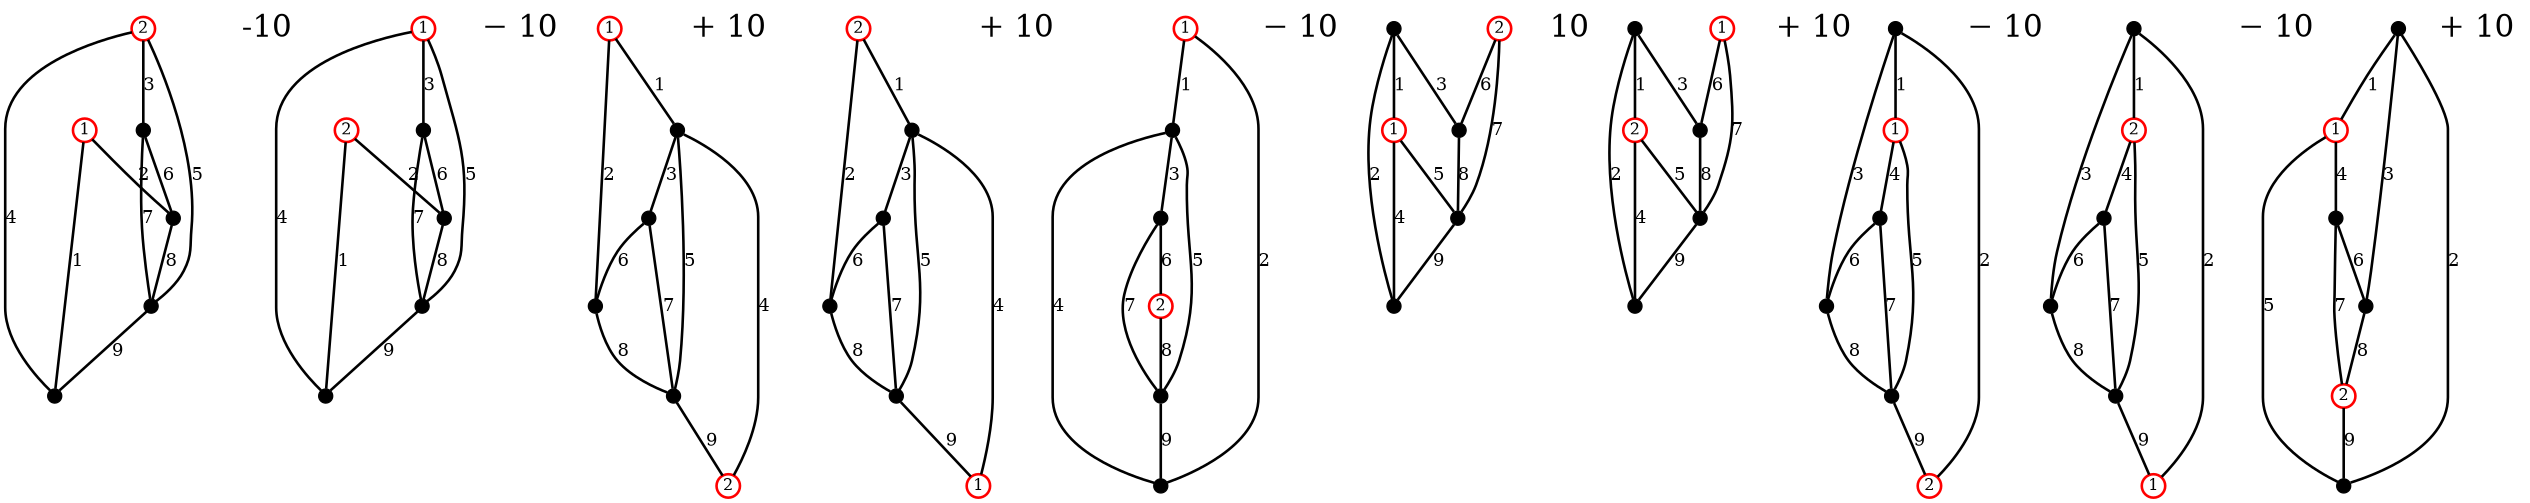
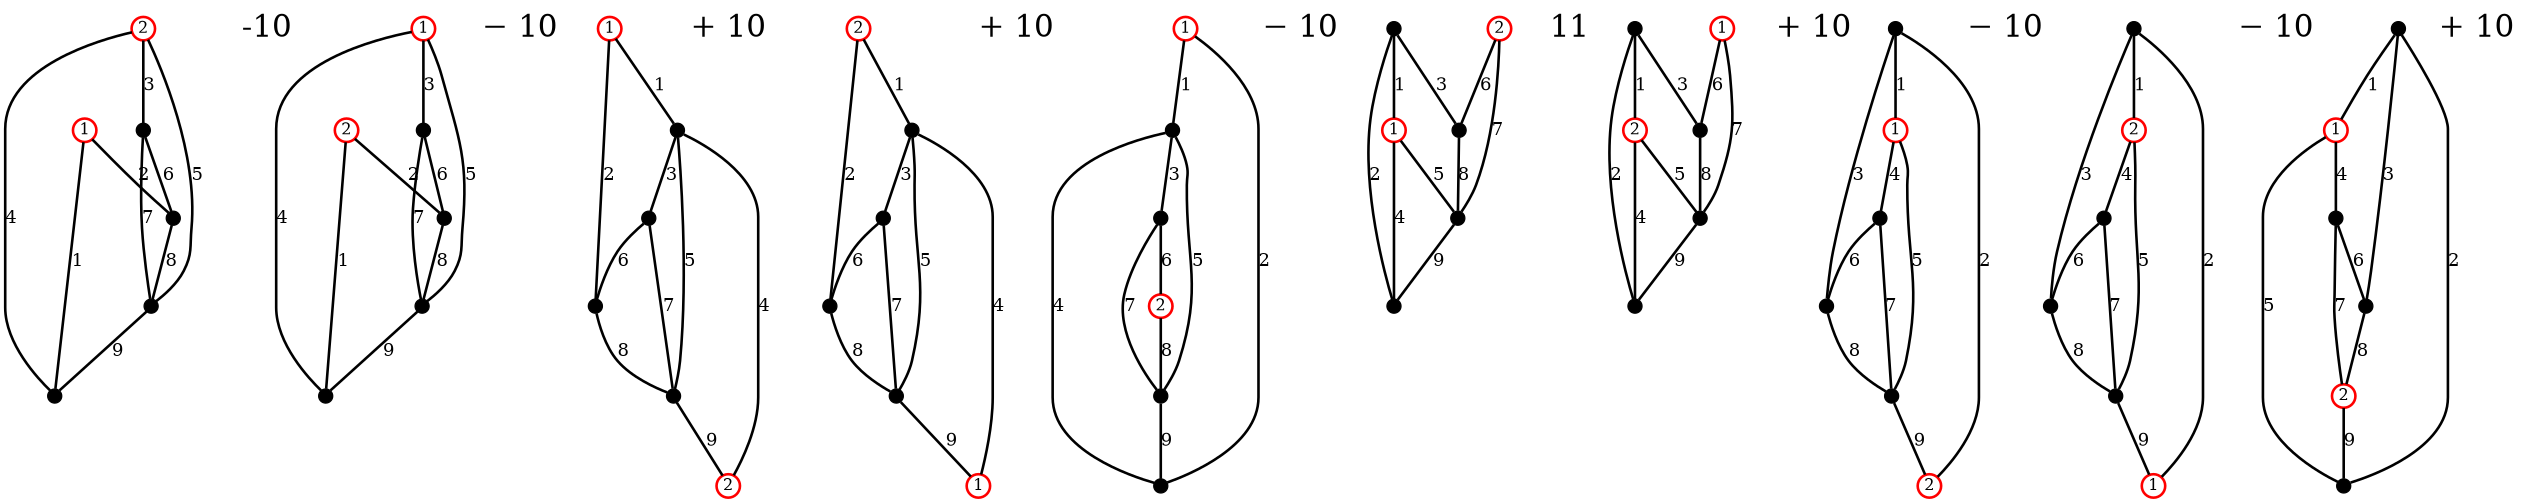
(1570, 29) -> (1570, 29)
